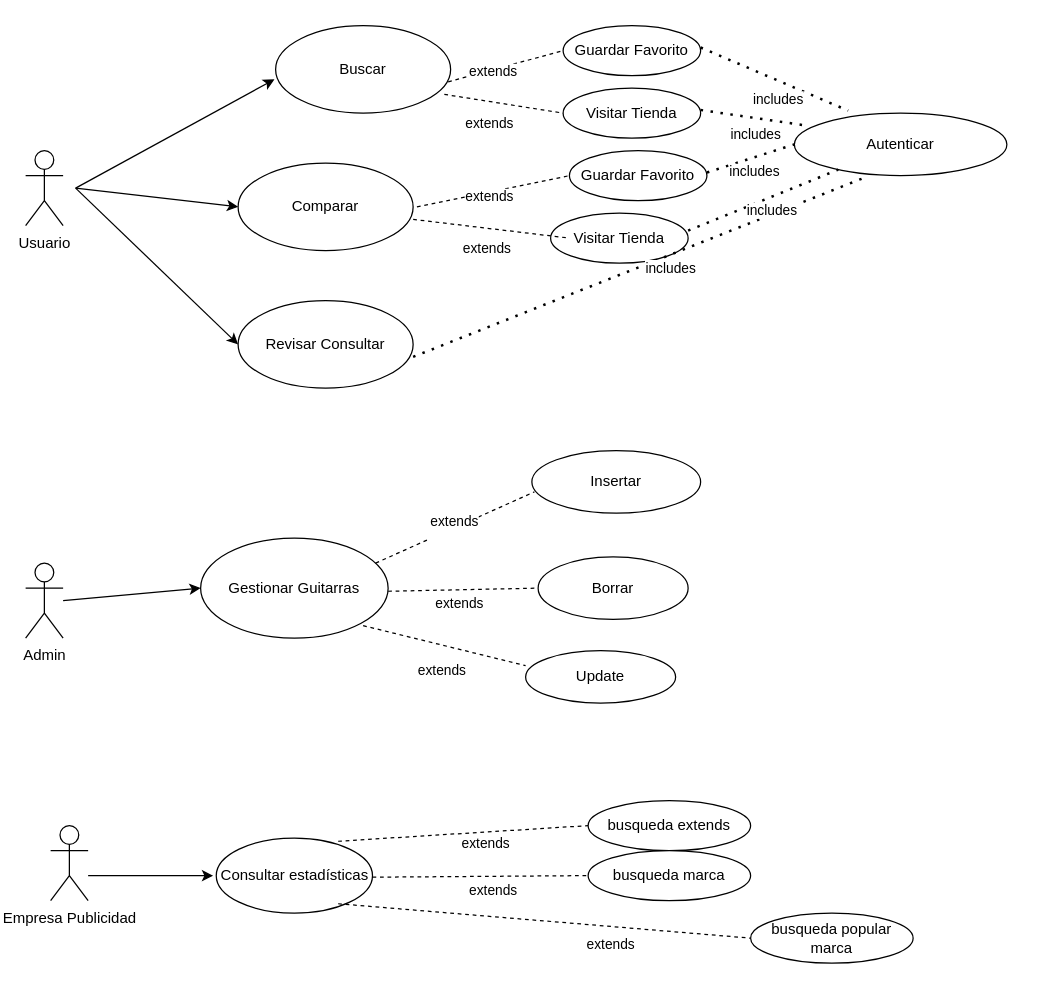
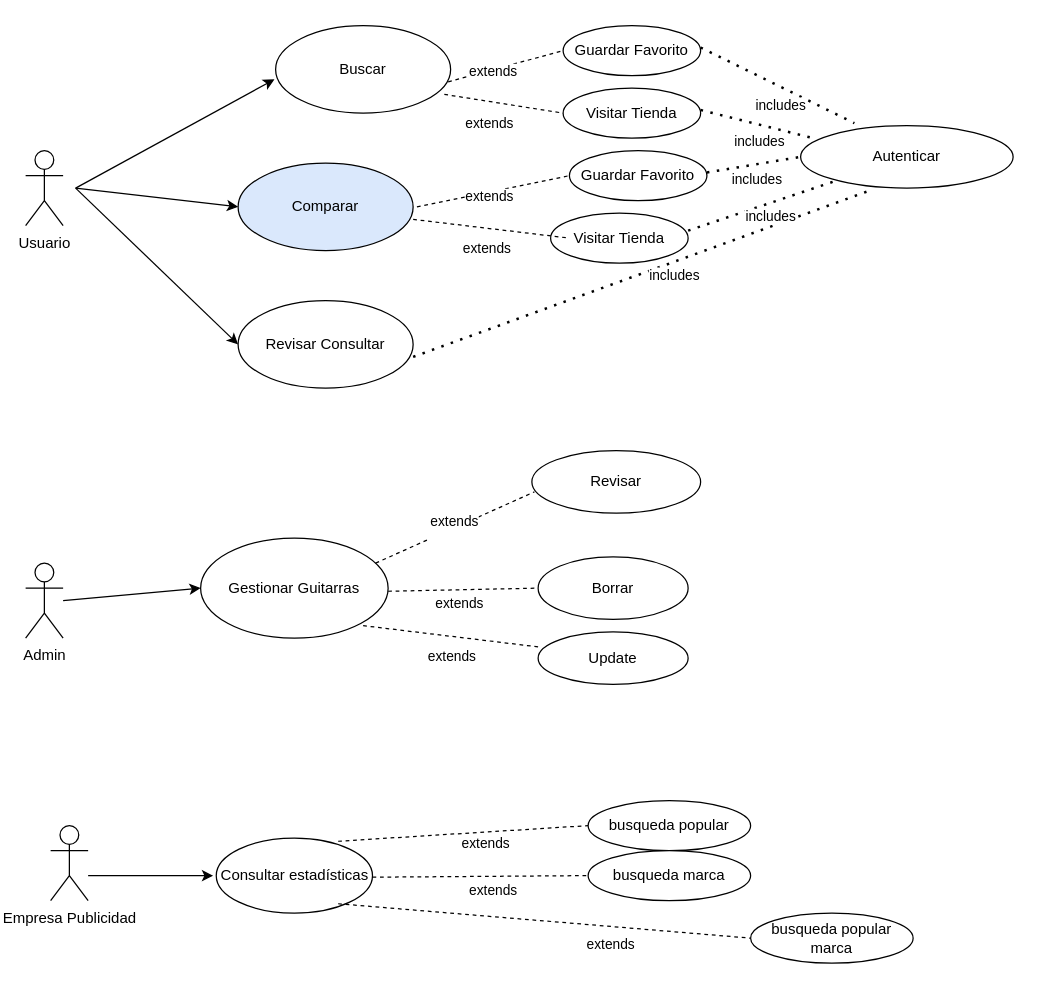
(901, 144) -> (907, 157)
(326, 207) -> (326, 207)
(616, 482) -> (616, 482)
(601, 677) -> (613, 658)
(669, 826) -> (669, 826)
